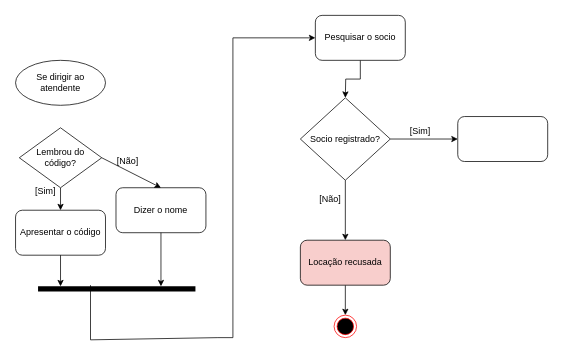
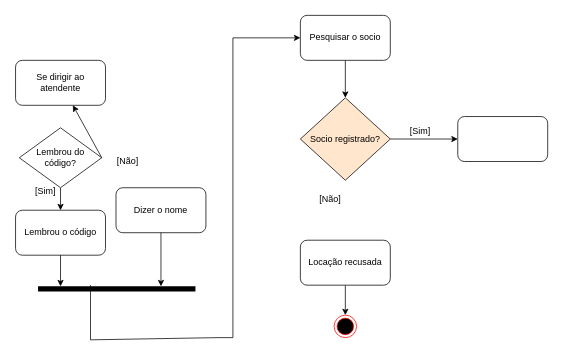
(360, 38) -> (345, 38)
(60, 83) -> (60, 83)
(345, 139) -> (345, 139)
(129, 172) -> (89, 134)
(345, 207) -> none
(60, 233) -> (60, 233)
(345, 263) -> (345, 263)
